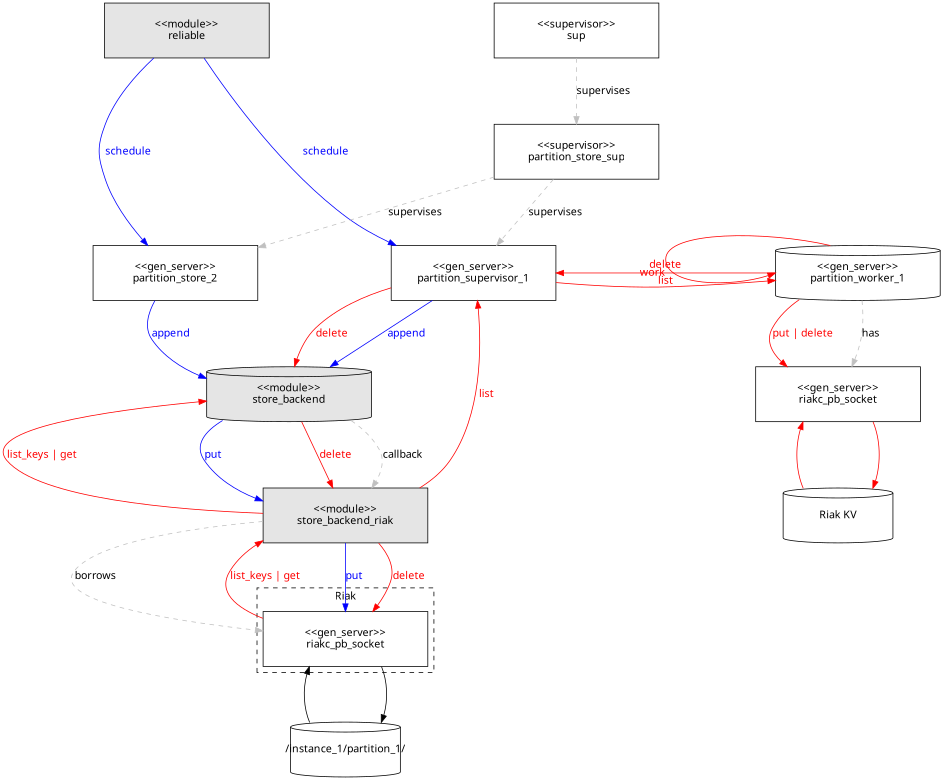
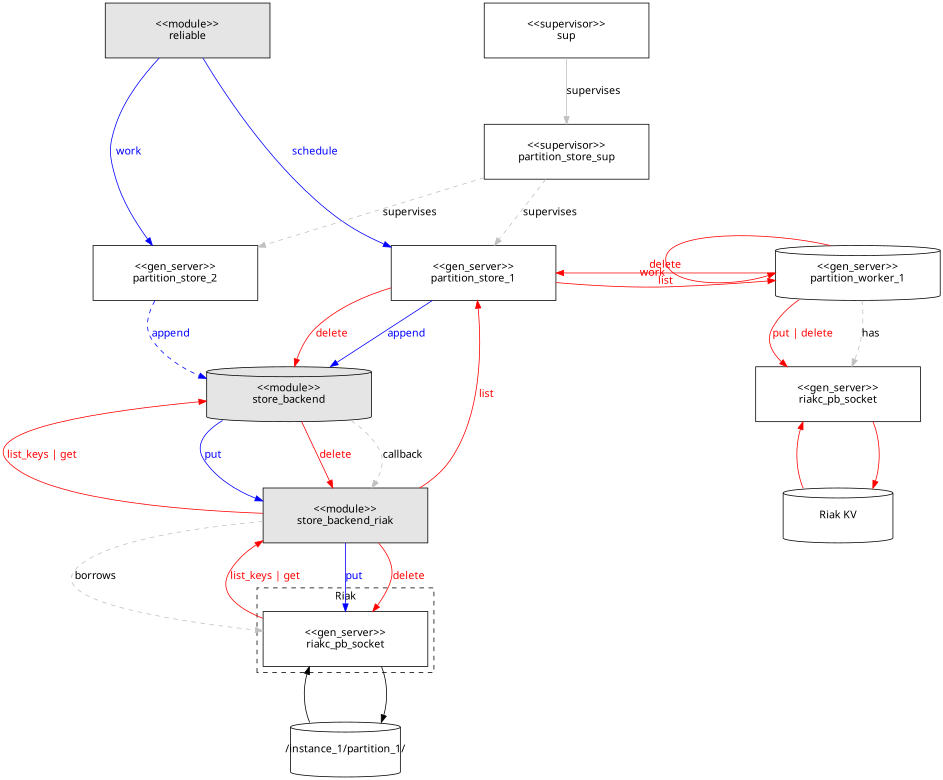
(576, 87) -> (567, 87)
(129, 152) -> (129, 152)
(474, 273) -> (474, 273)
(158, 347) -> (158, 347)
